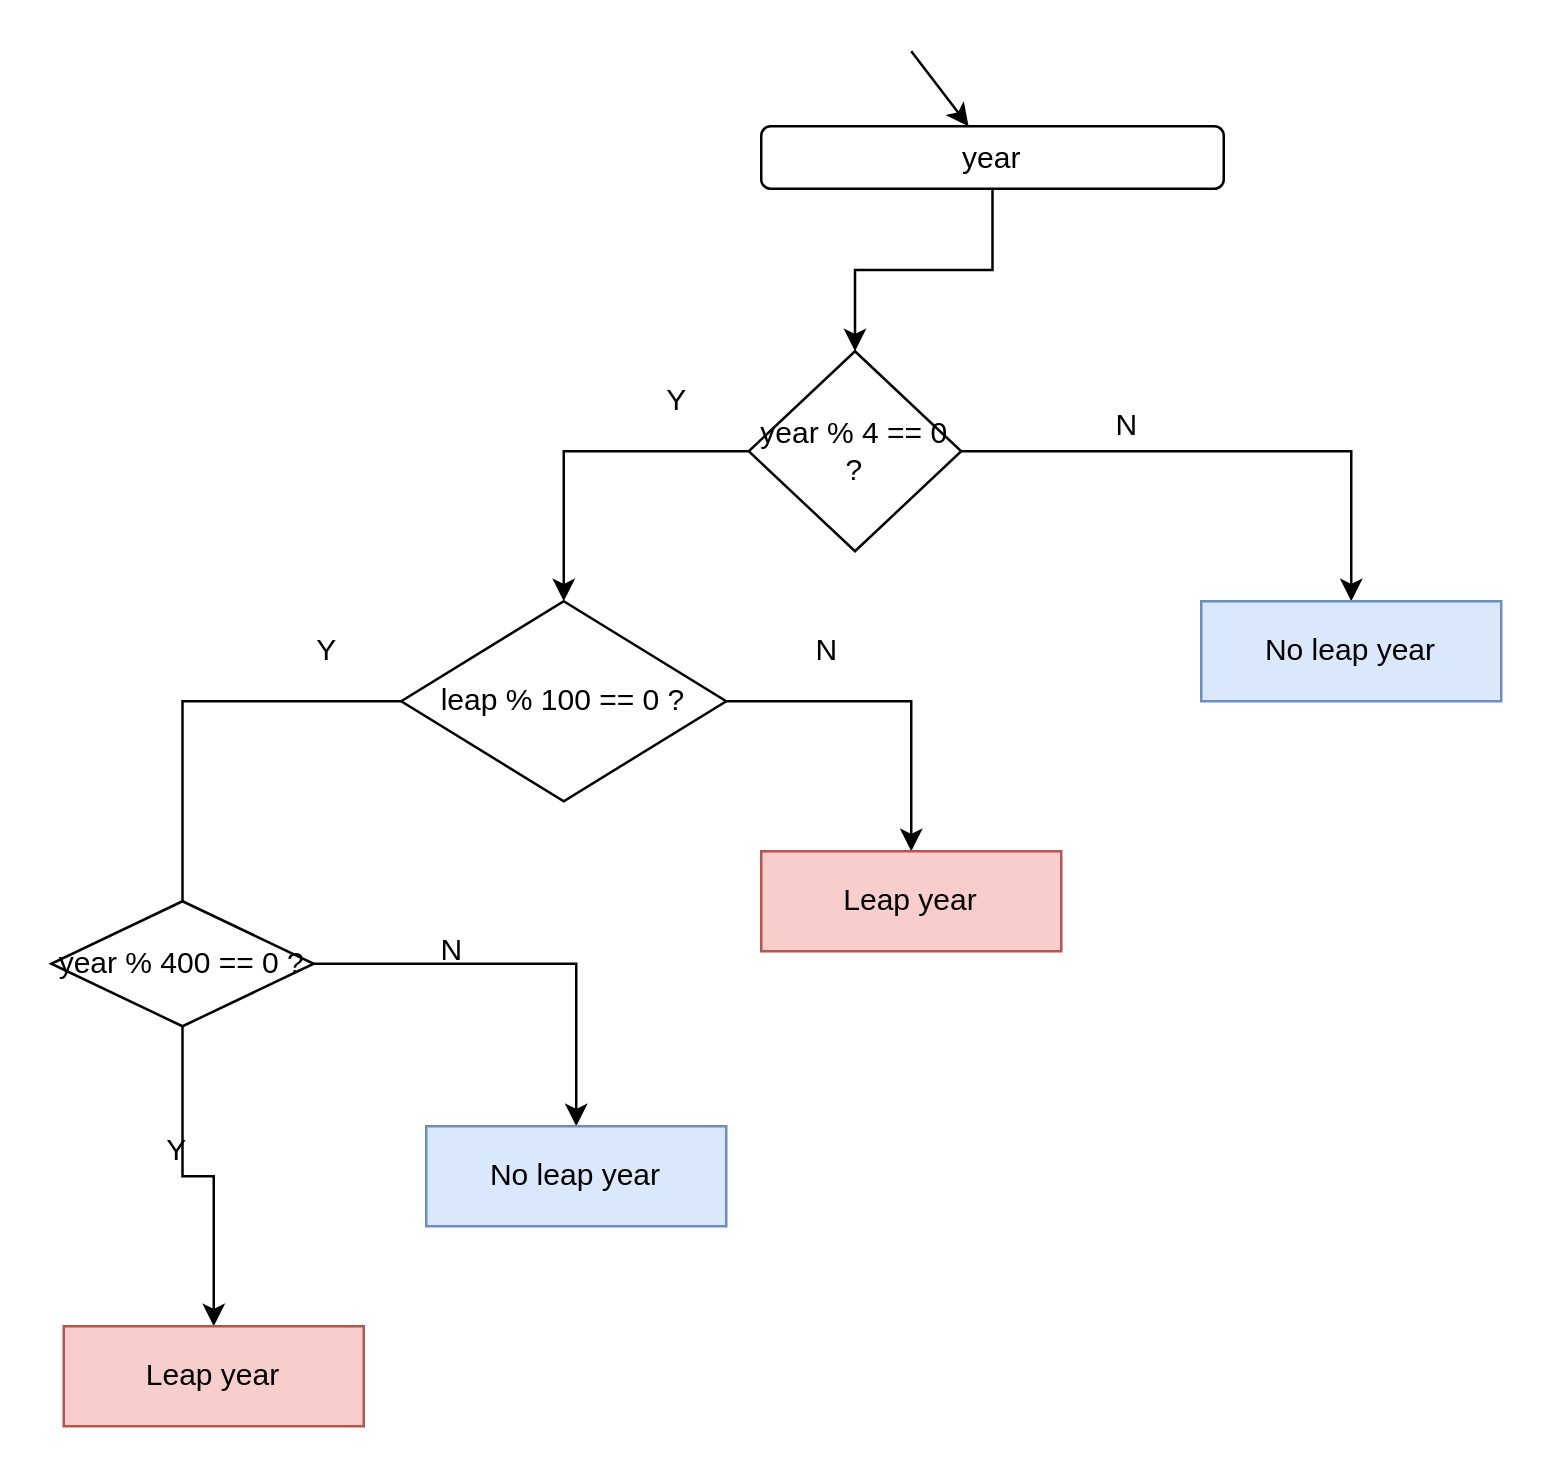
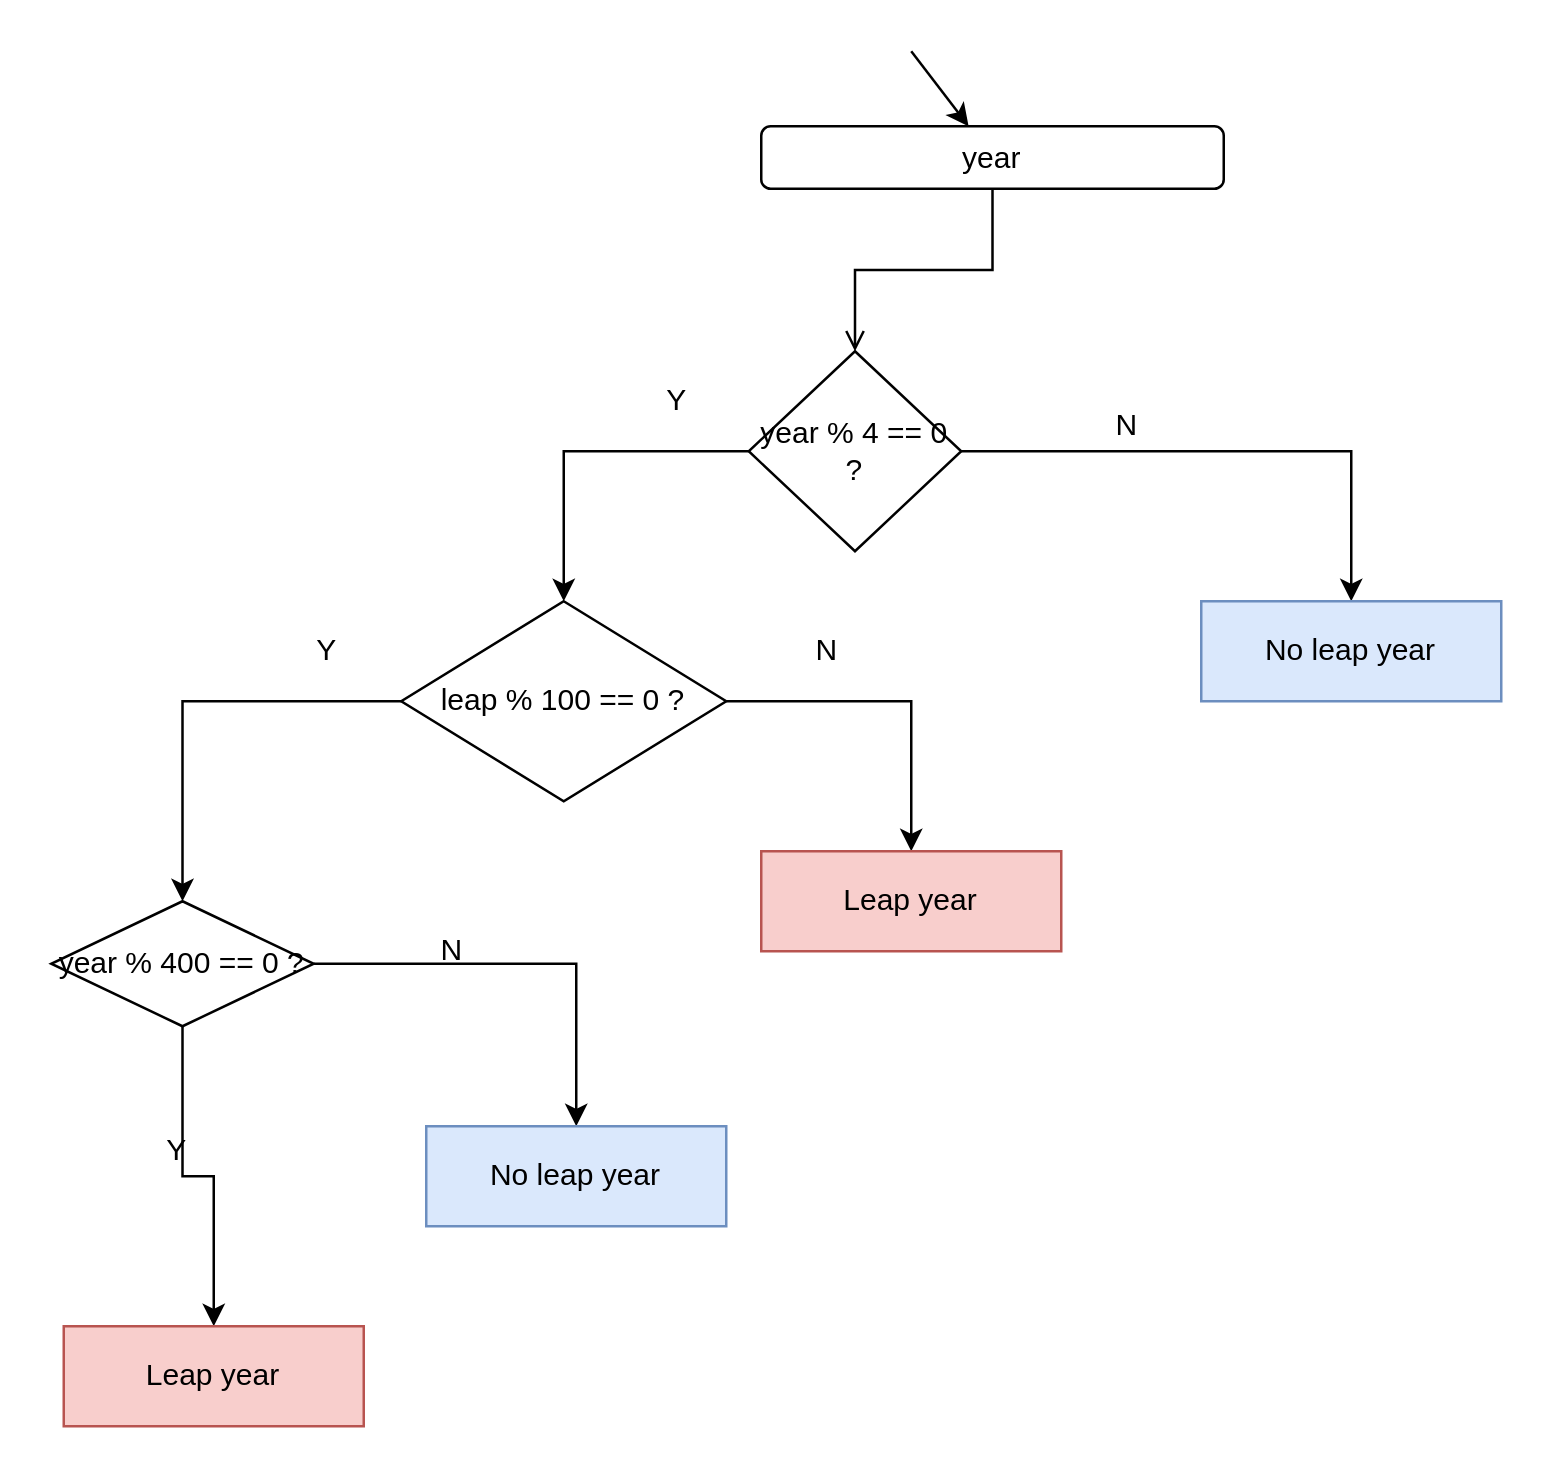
(855, 333) -> (855, 337)
(183, 889) -> (183, 883)
